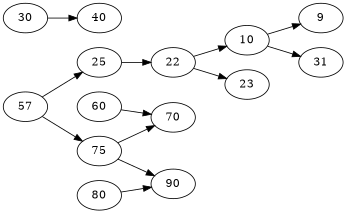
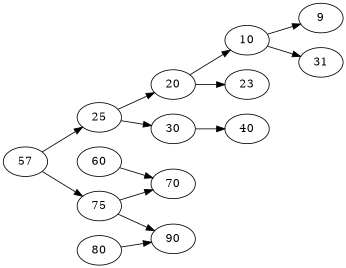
(173, 62) -> (173, 85)
none -> (132, 122)
